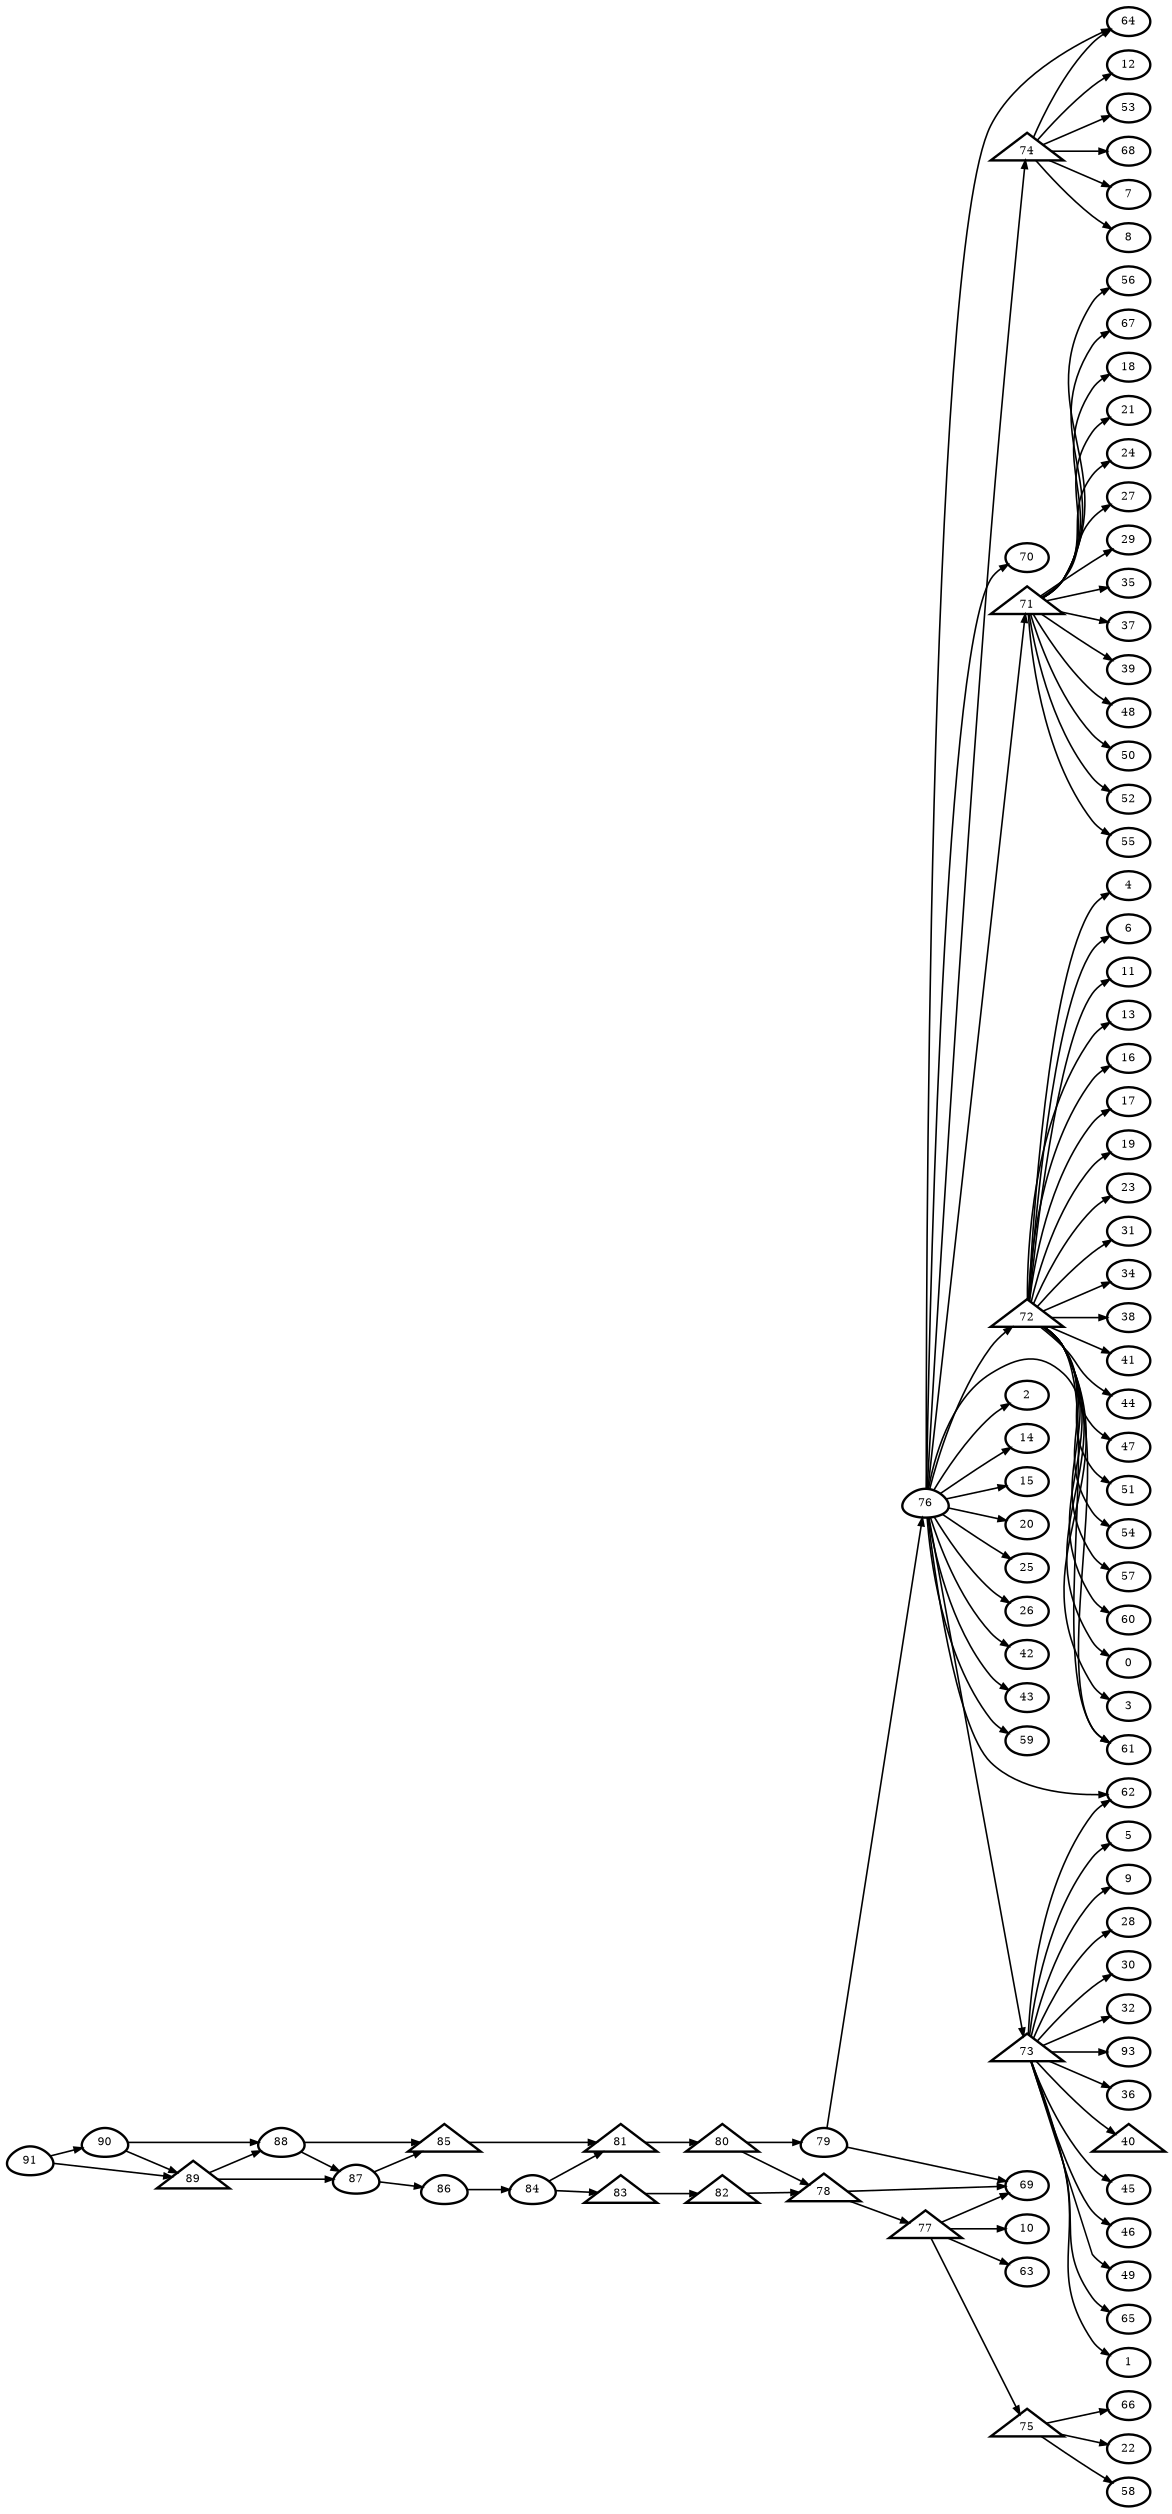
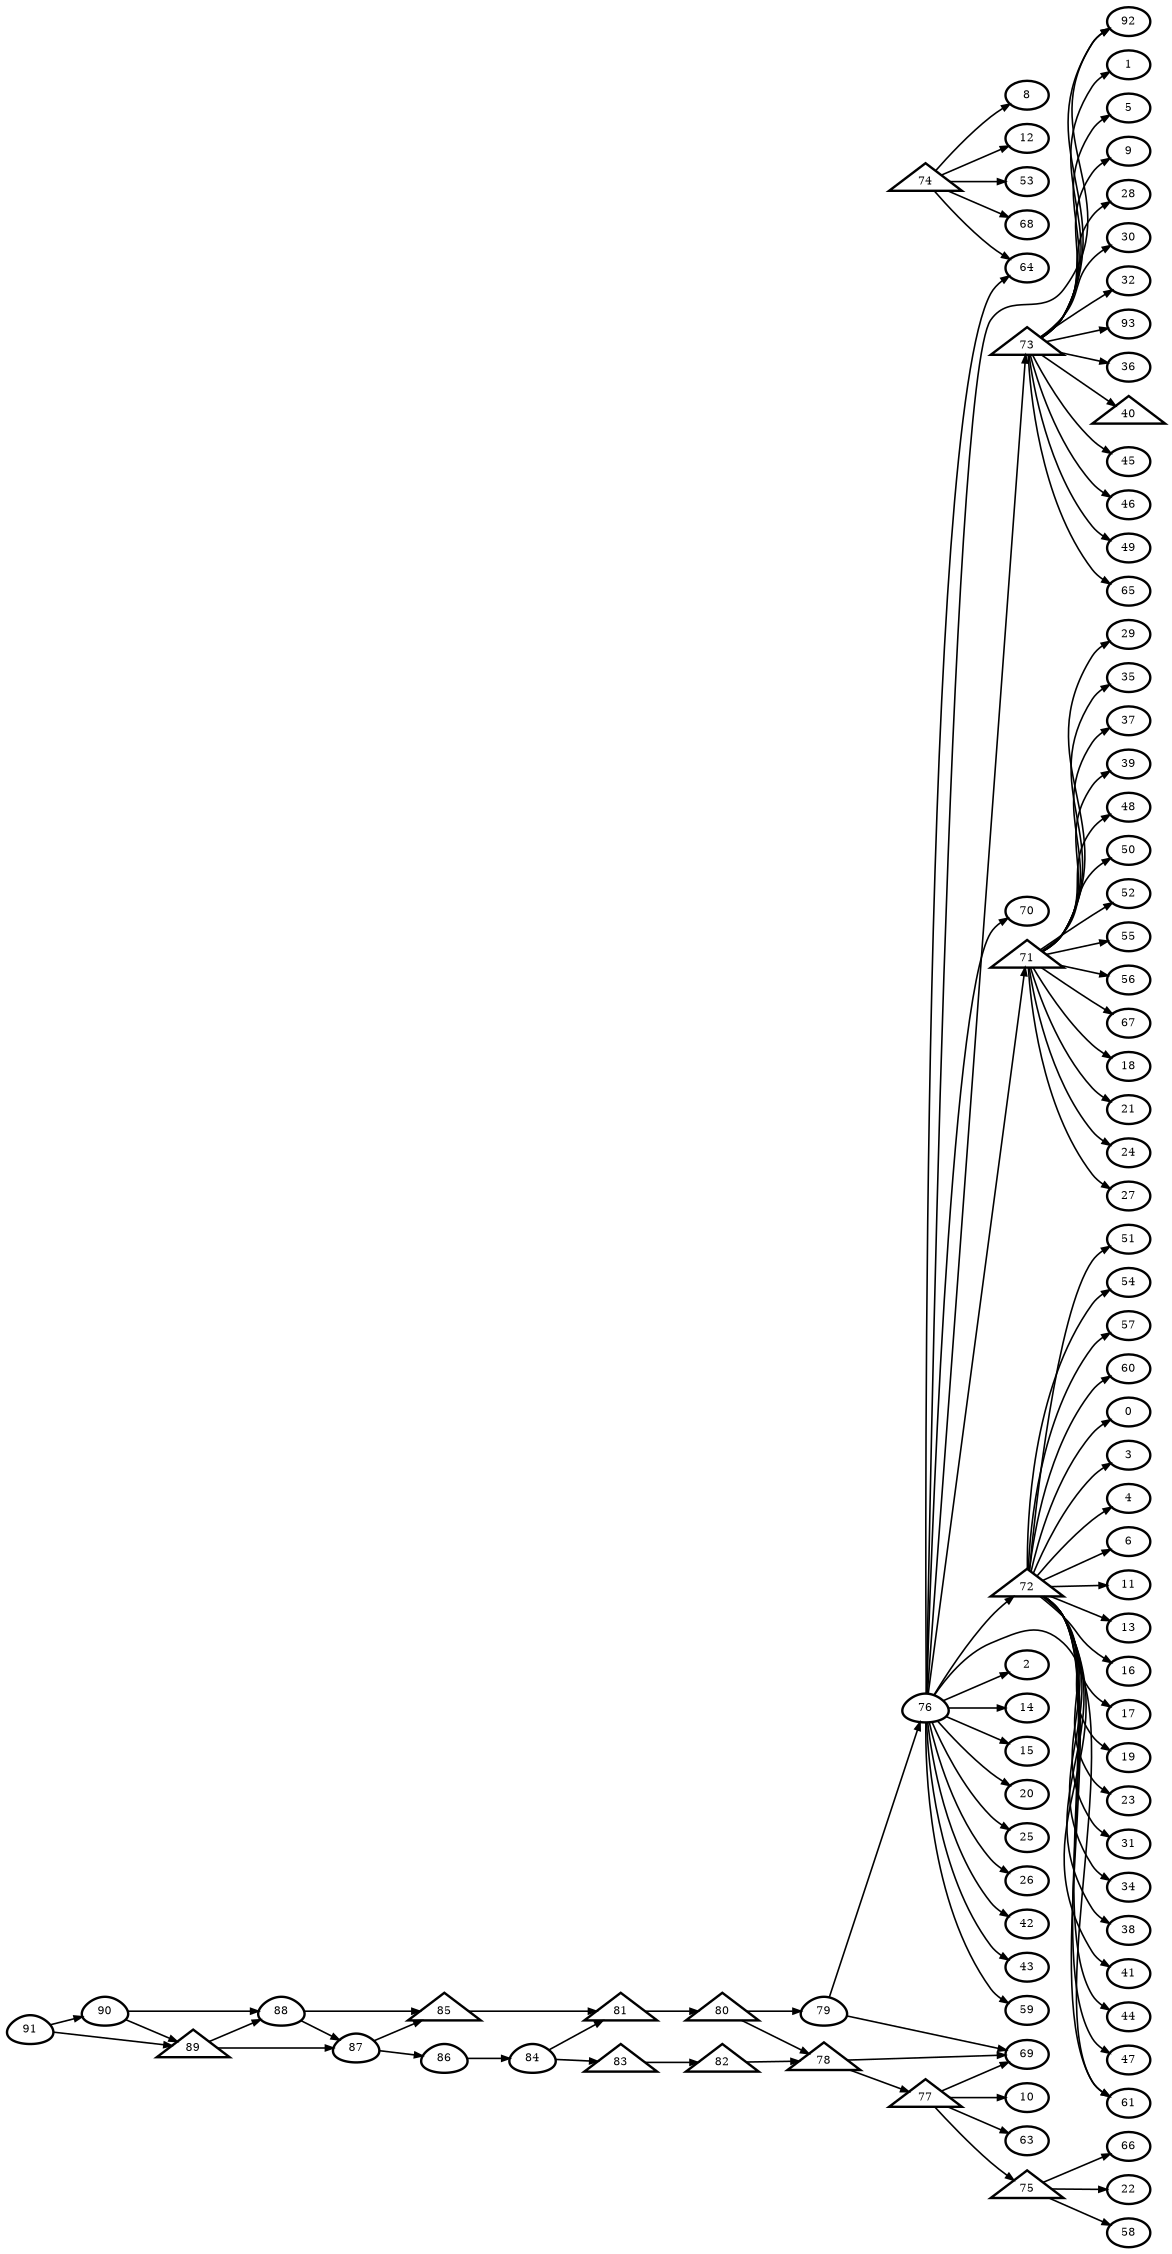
(1129, 194) -> none
(969, 828) -> none
(1129, 1793) -> (1129, 22)
